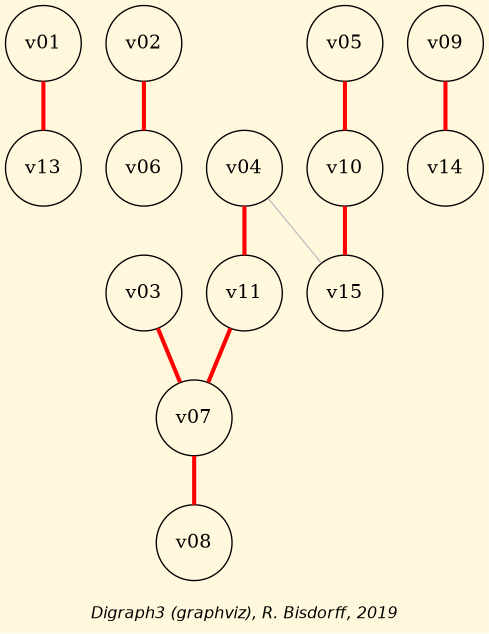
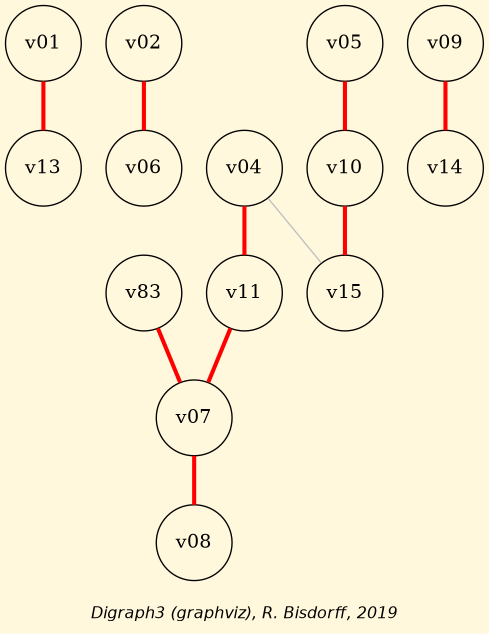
(144, 293) -> (144, 293)
